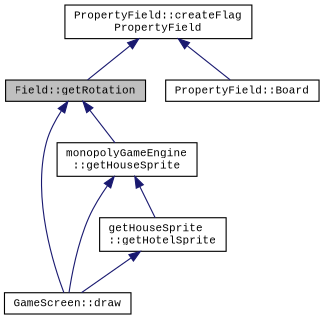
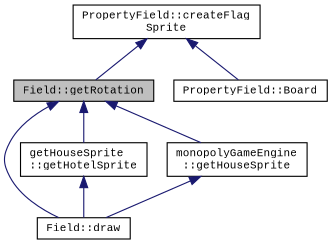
(158, 22) -> (167, 22)
(147, 202) -> (84, 128)
(68, 303) -> (84, 228)
